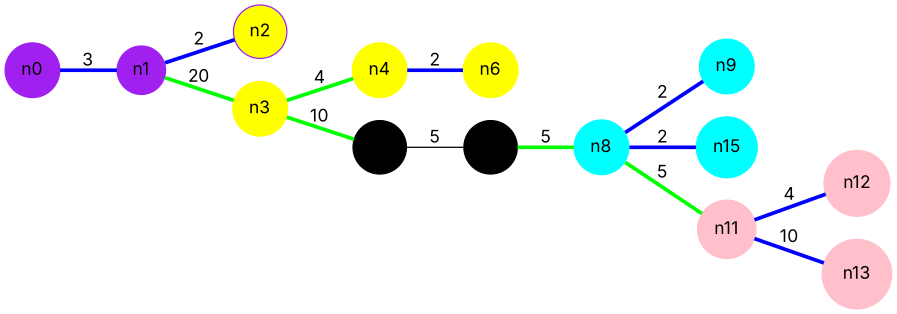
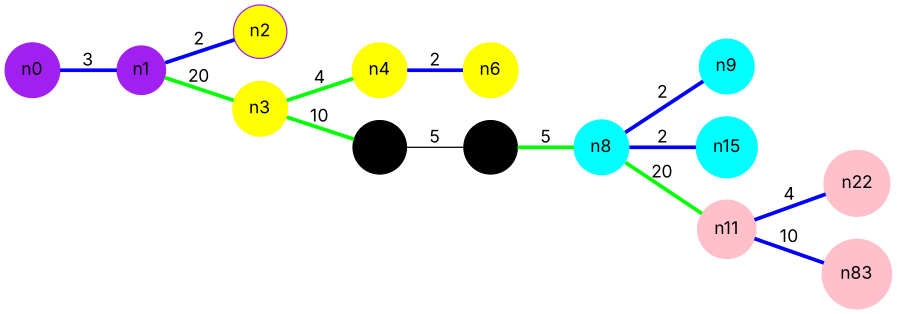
(663, 173) -> (663, 173)
(857, 183) -> (857, 183)
(857, 274) -> (857, 274)
